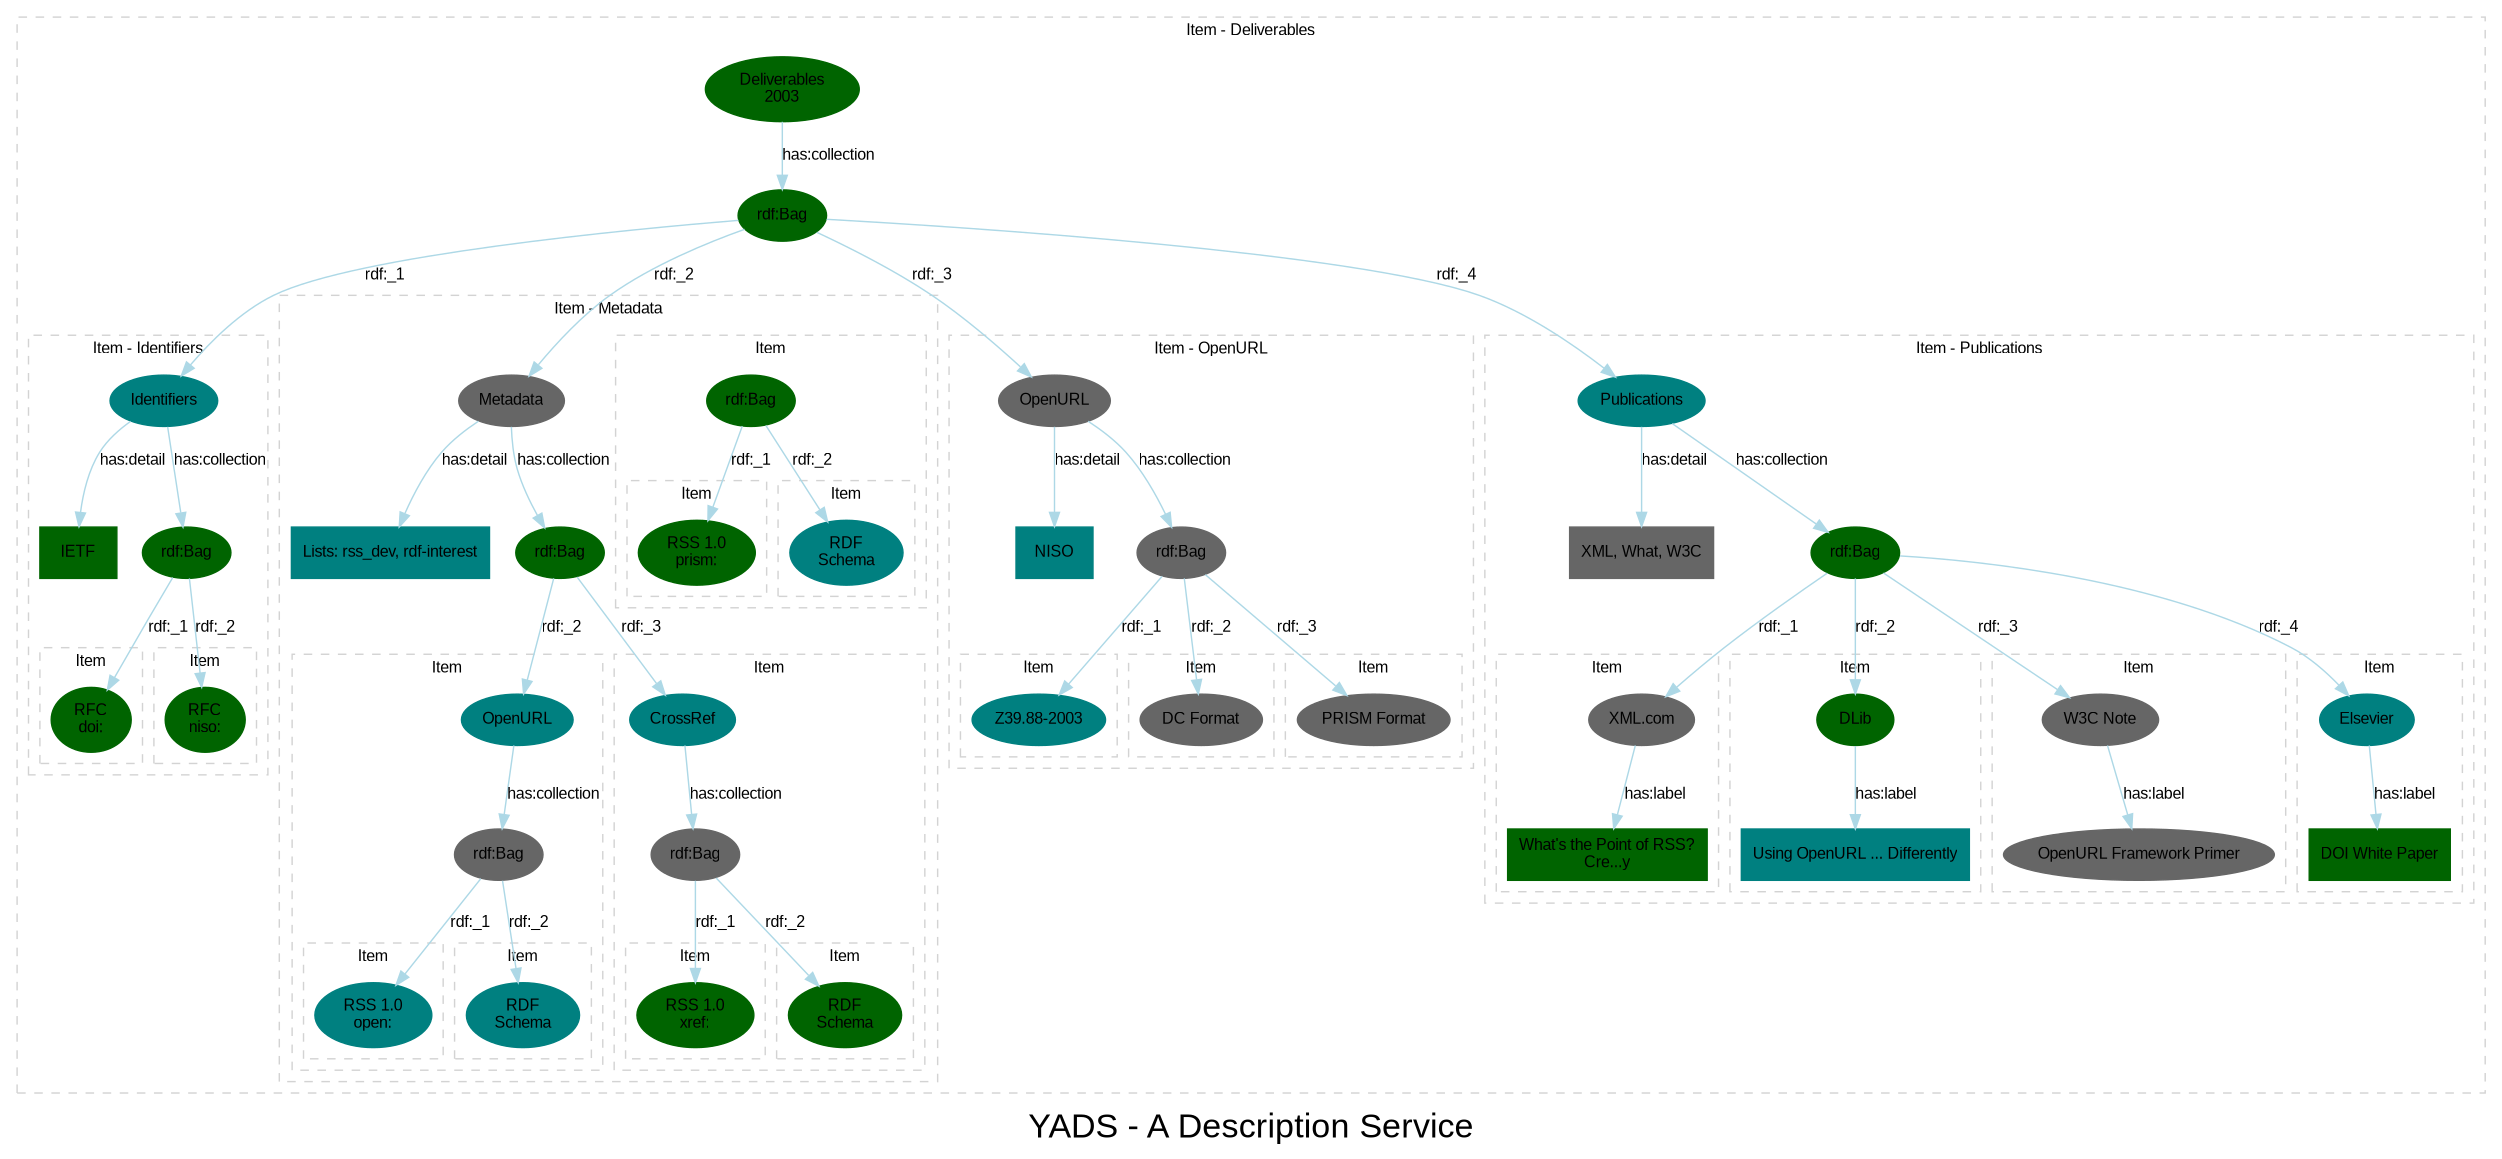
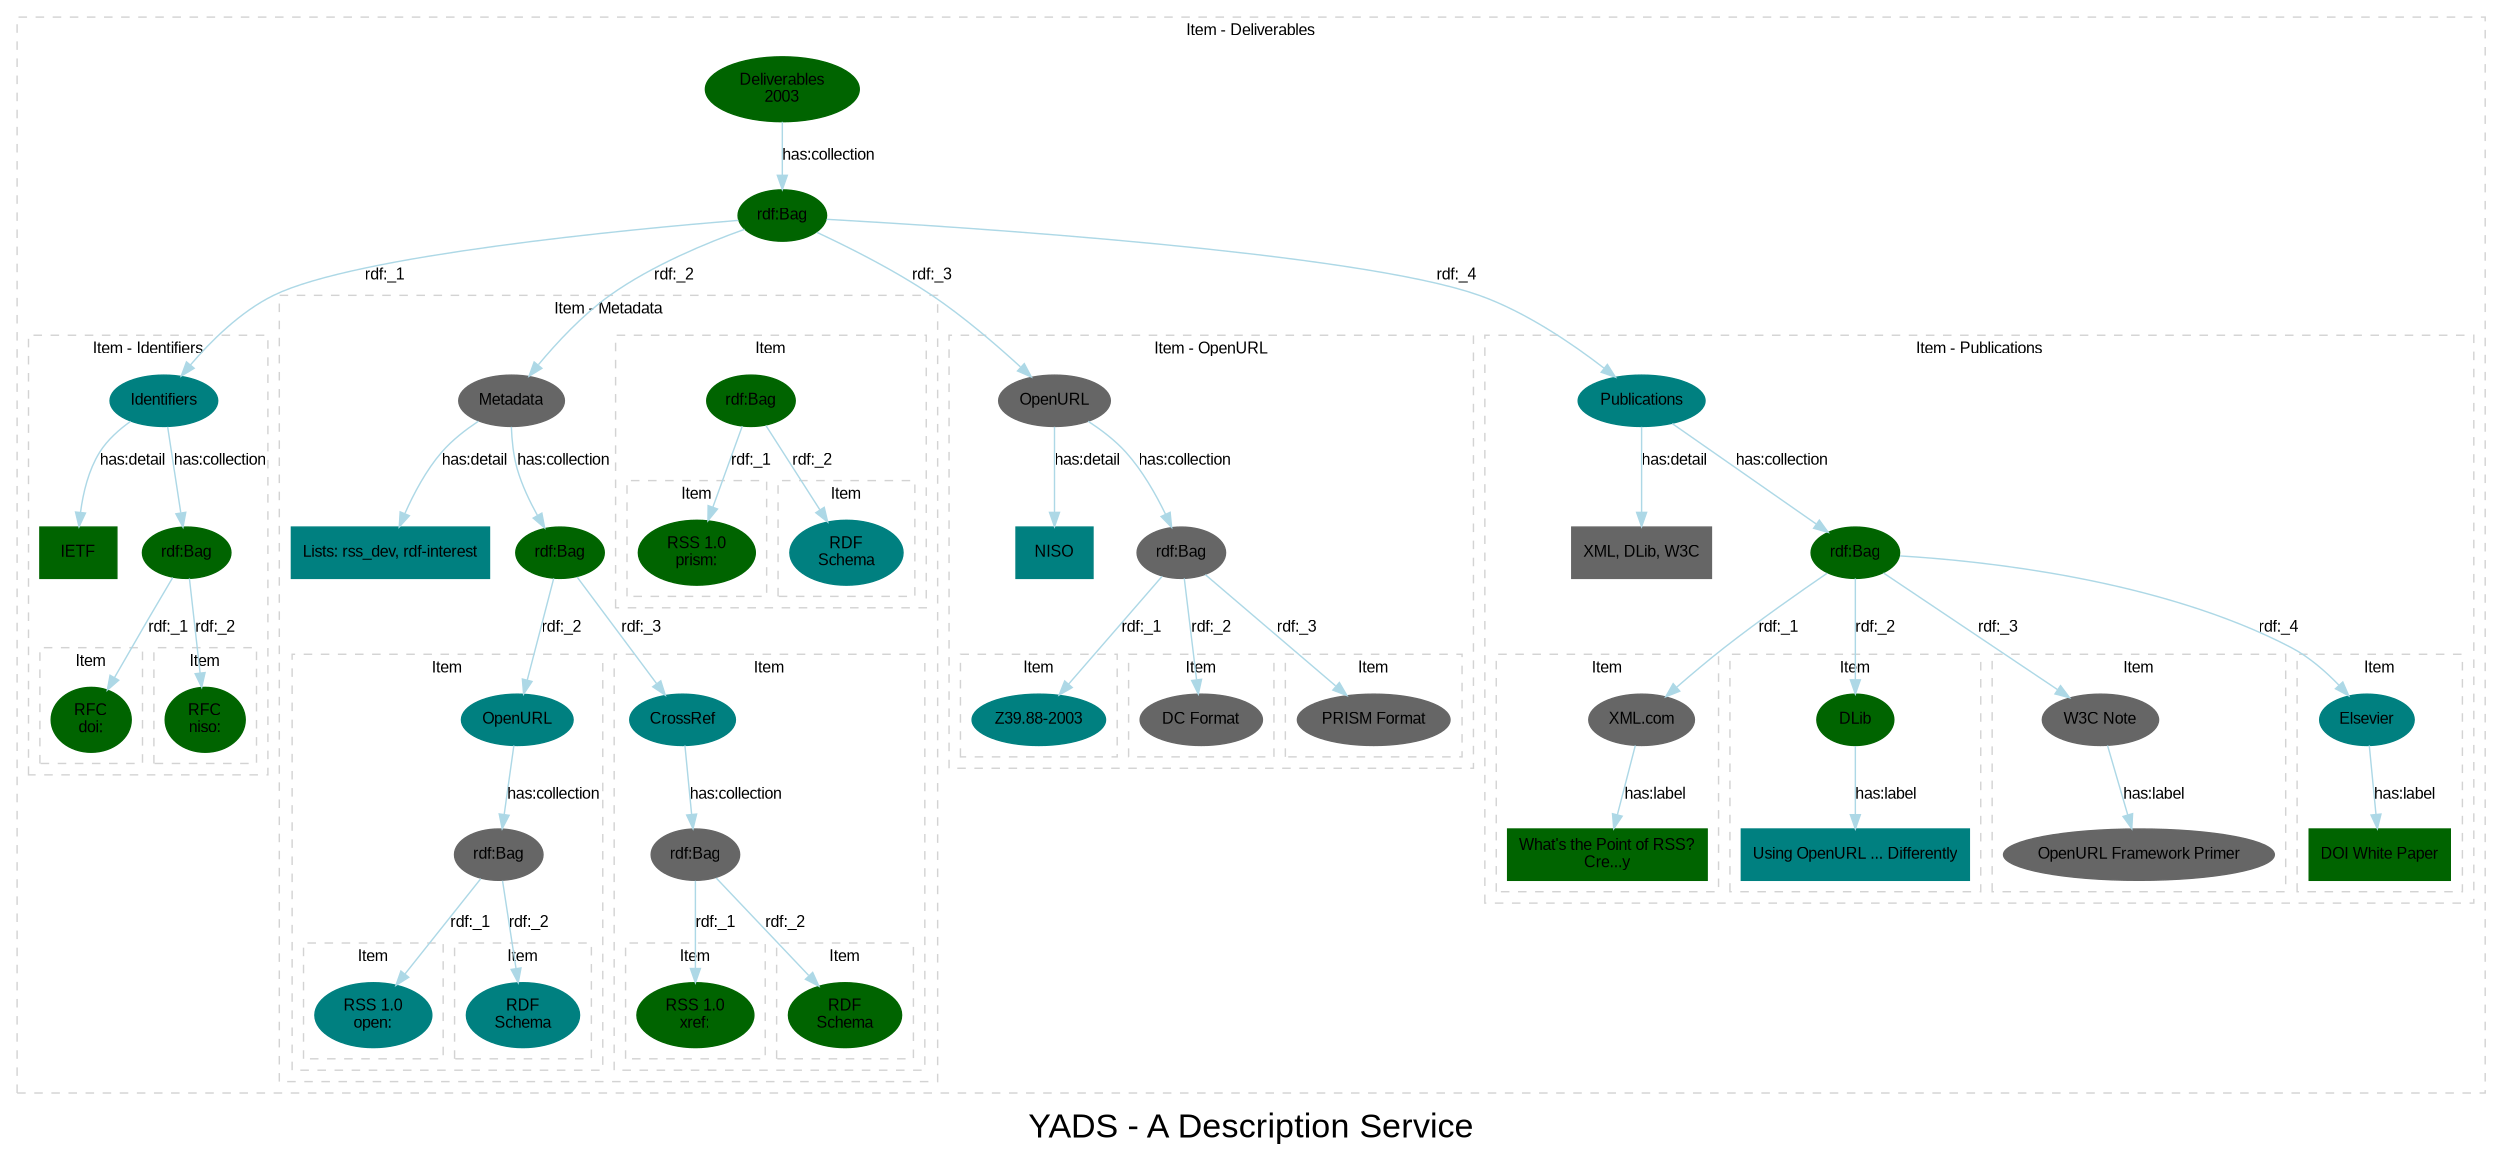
(1642, 553) -> (1642, 553)
